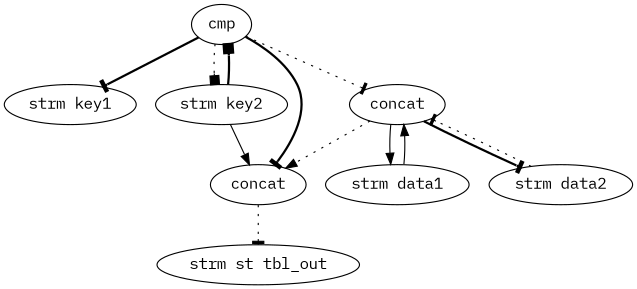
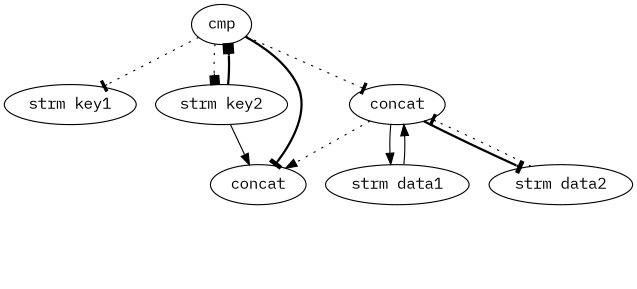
(153, 61) -> (153, 61)
(258, 265) -> none
